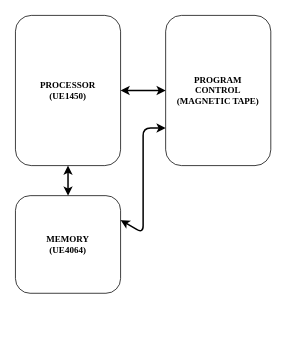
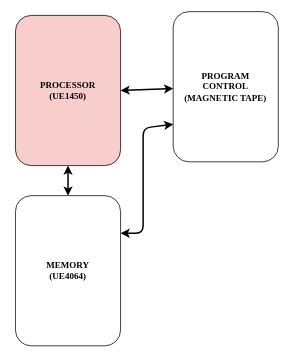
(68, 90) -> (68, 90)
(218, 90) -> (225, 87)
(68, 244) -> (68, 270)
